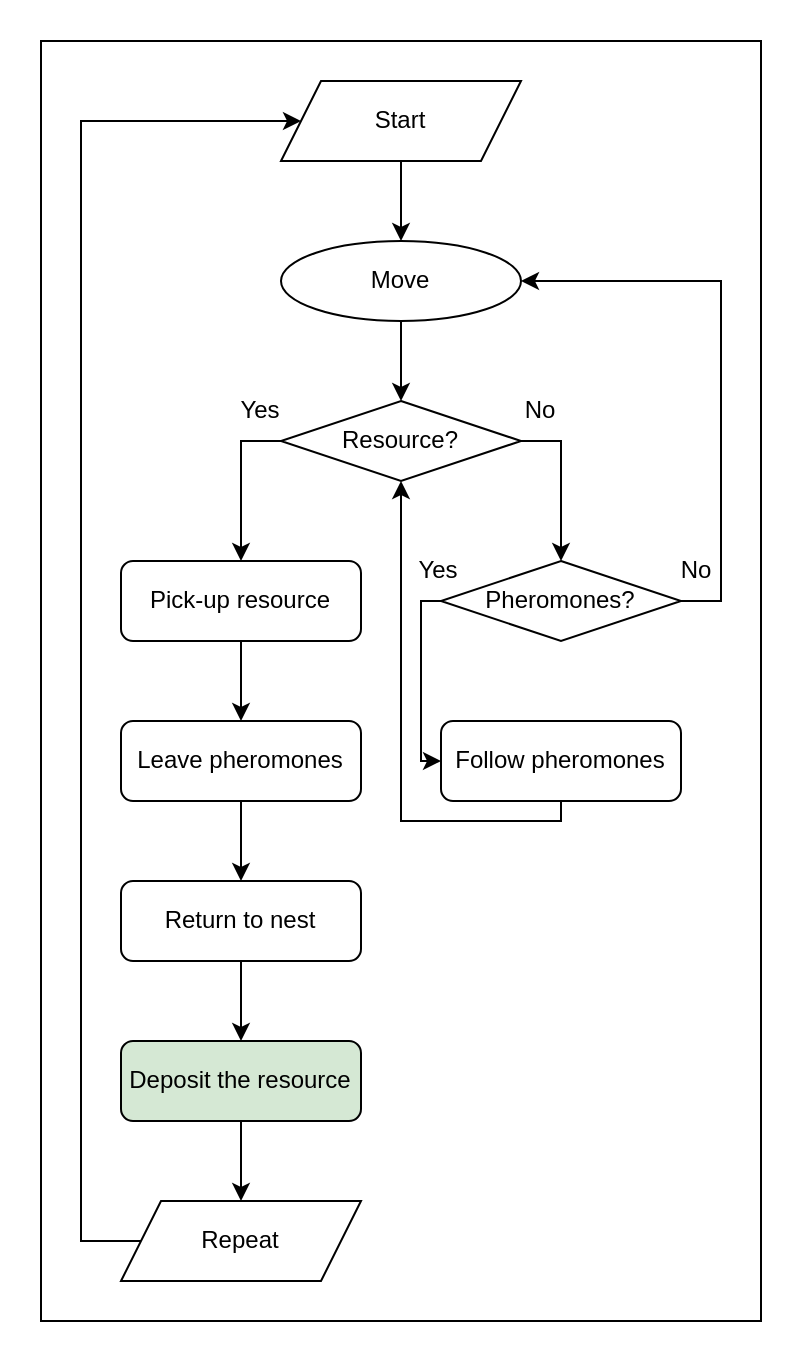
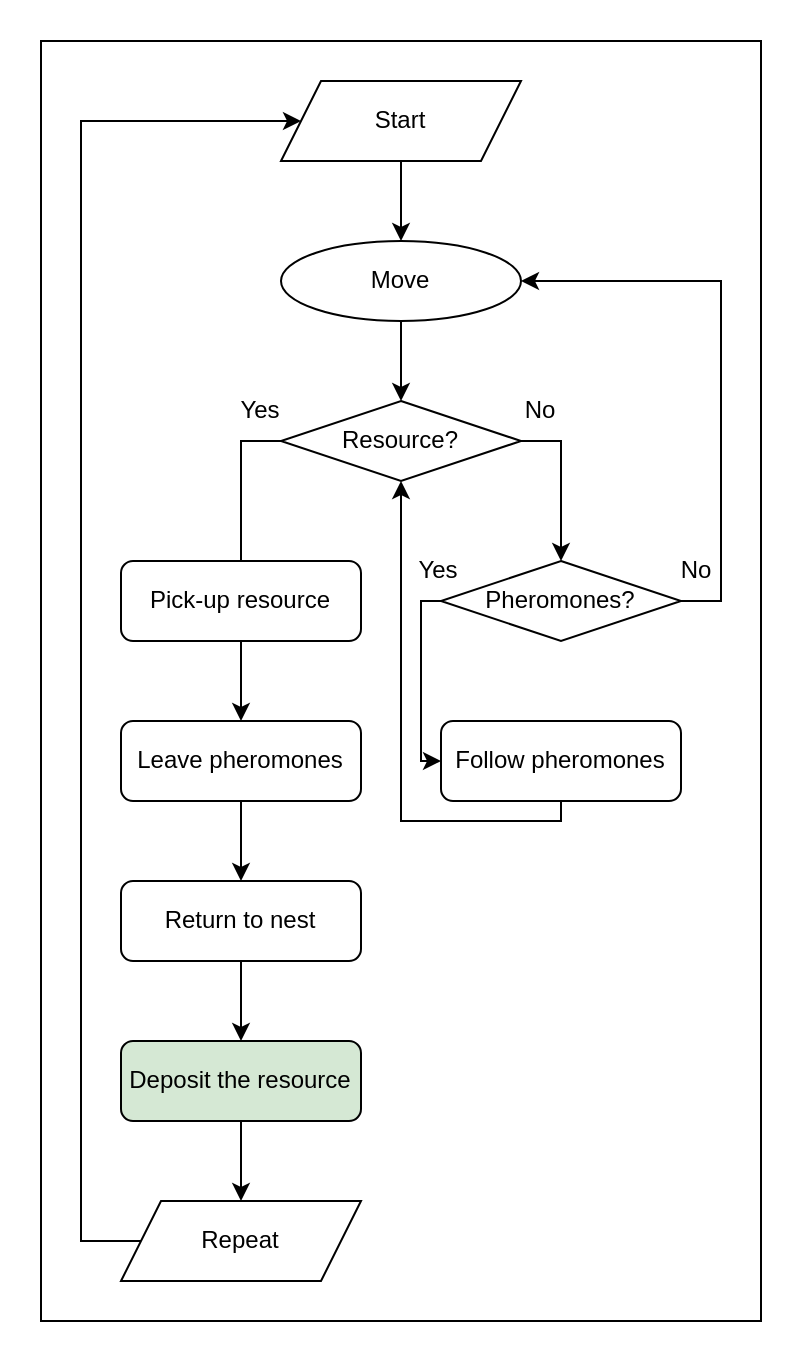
(241, 546) -> (241, 551)
